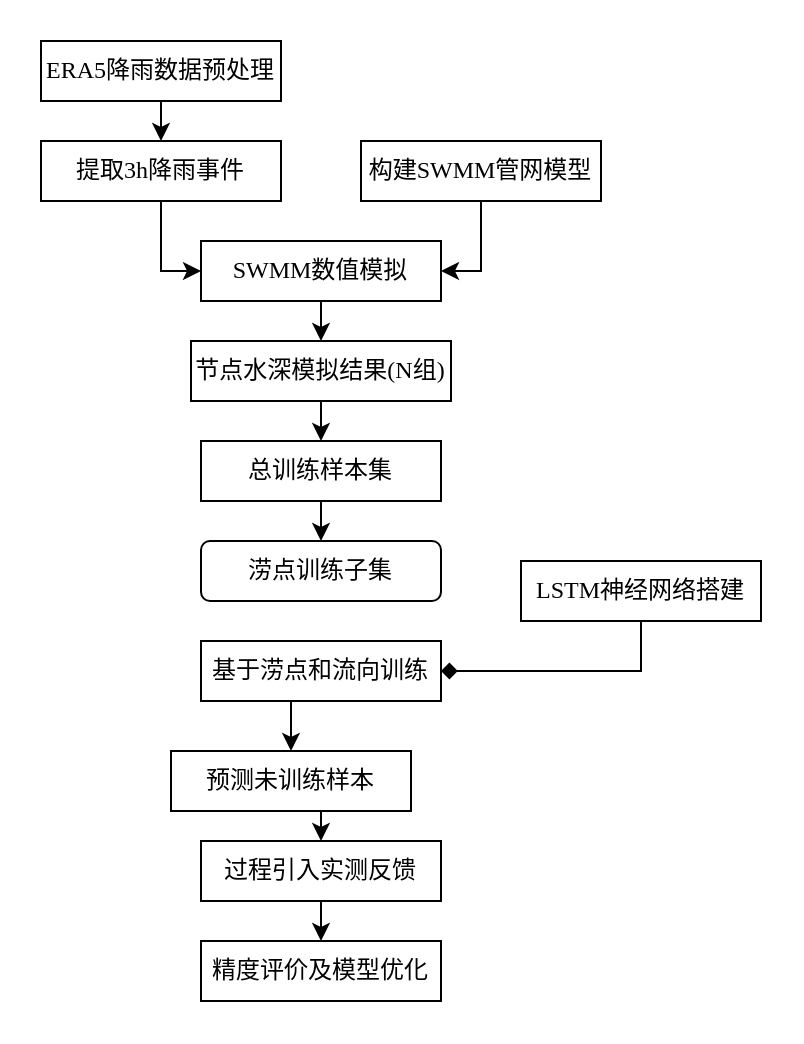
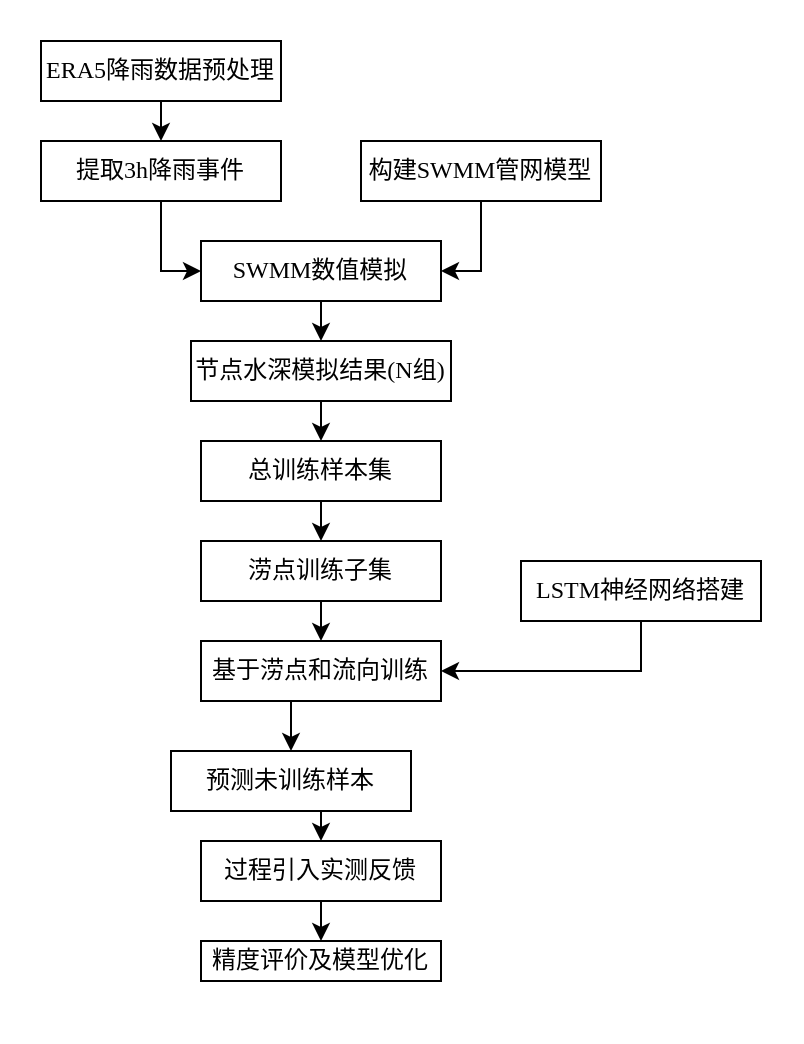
(321, 571) -> (321, 571)
none -> (321, 614)
(457, 671) -> (456, 671)
(321, 971) -> (321, 961)
